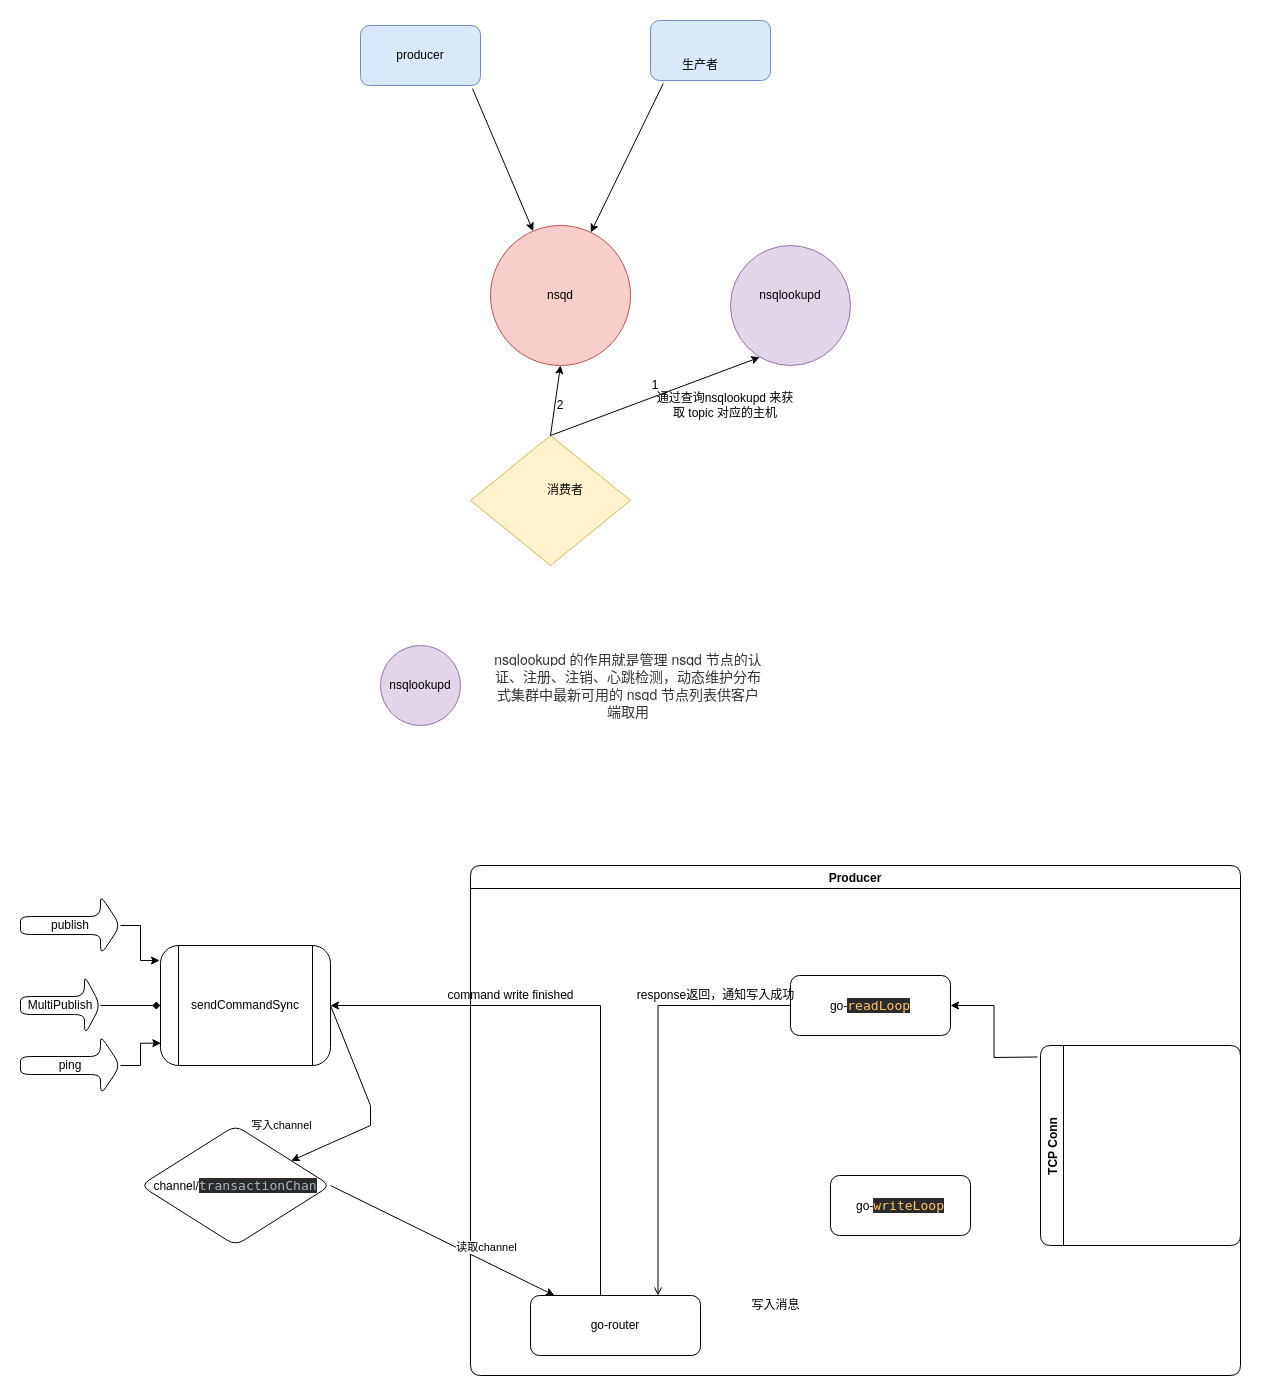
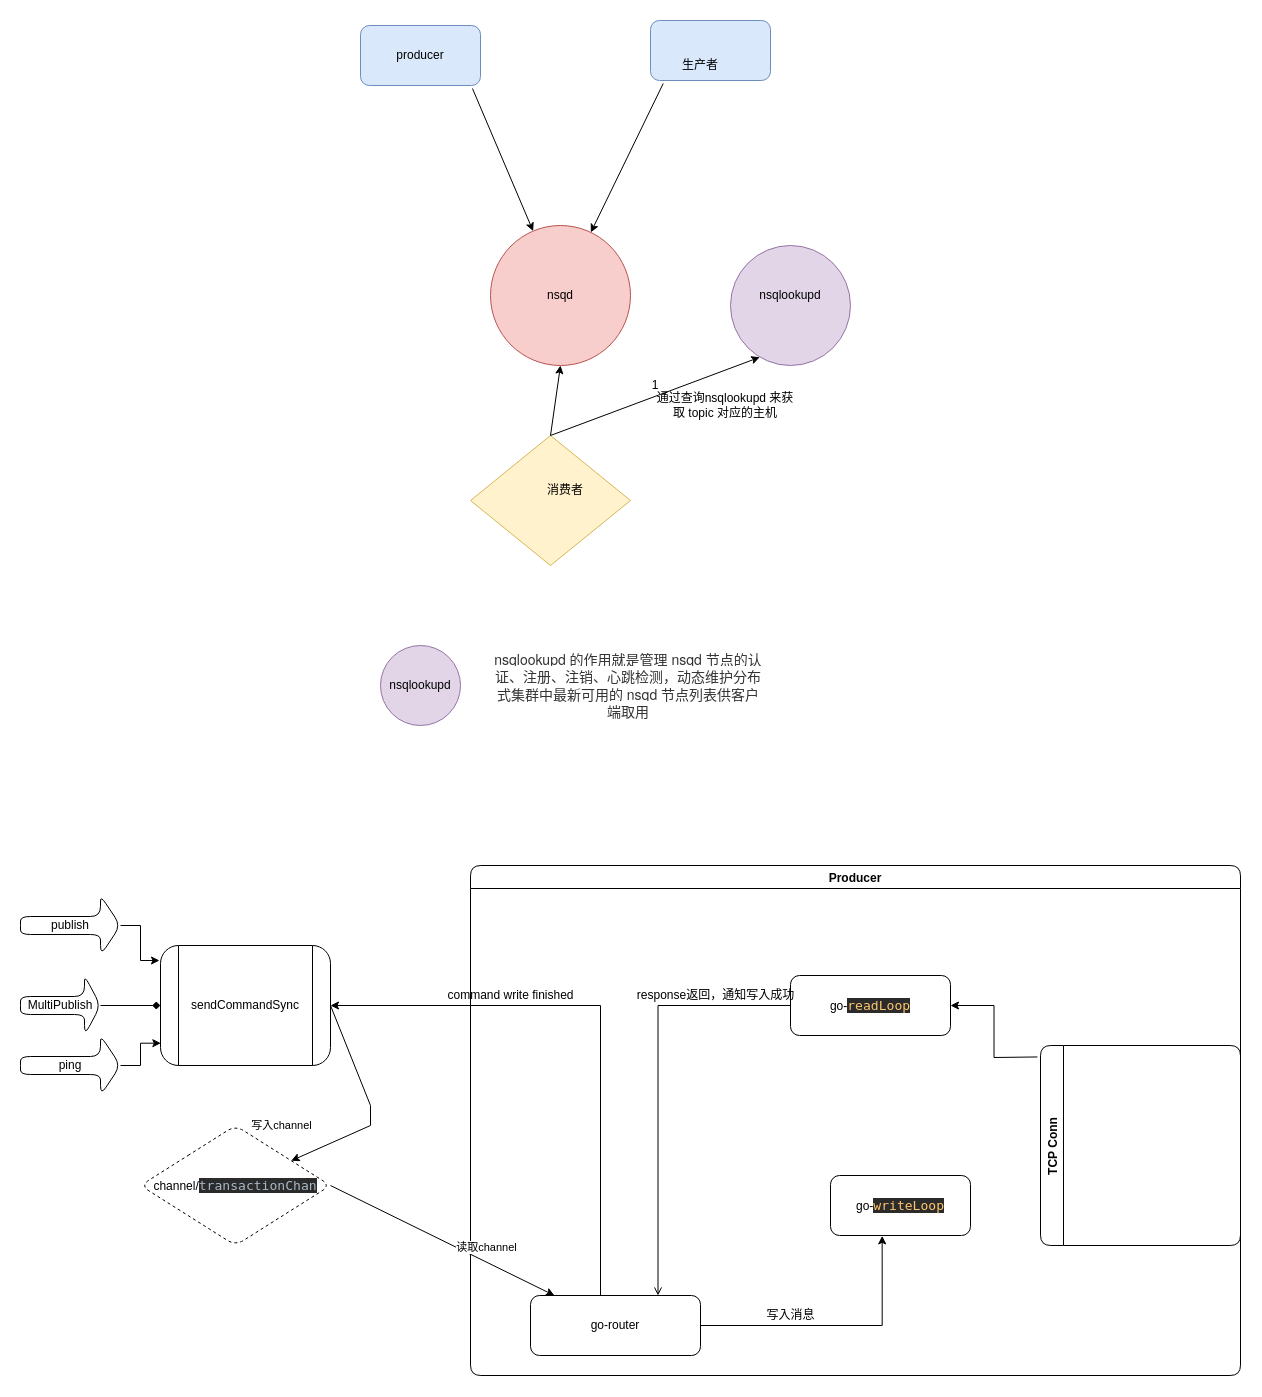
(561, 406) -> none
(236, 1186) -> (236, 1186)
(776, 1306) -> (791, 1316)
none -> (833, 1326)
